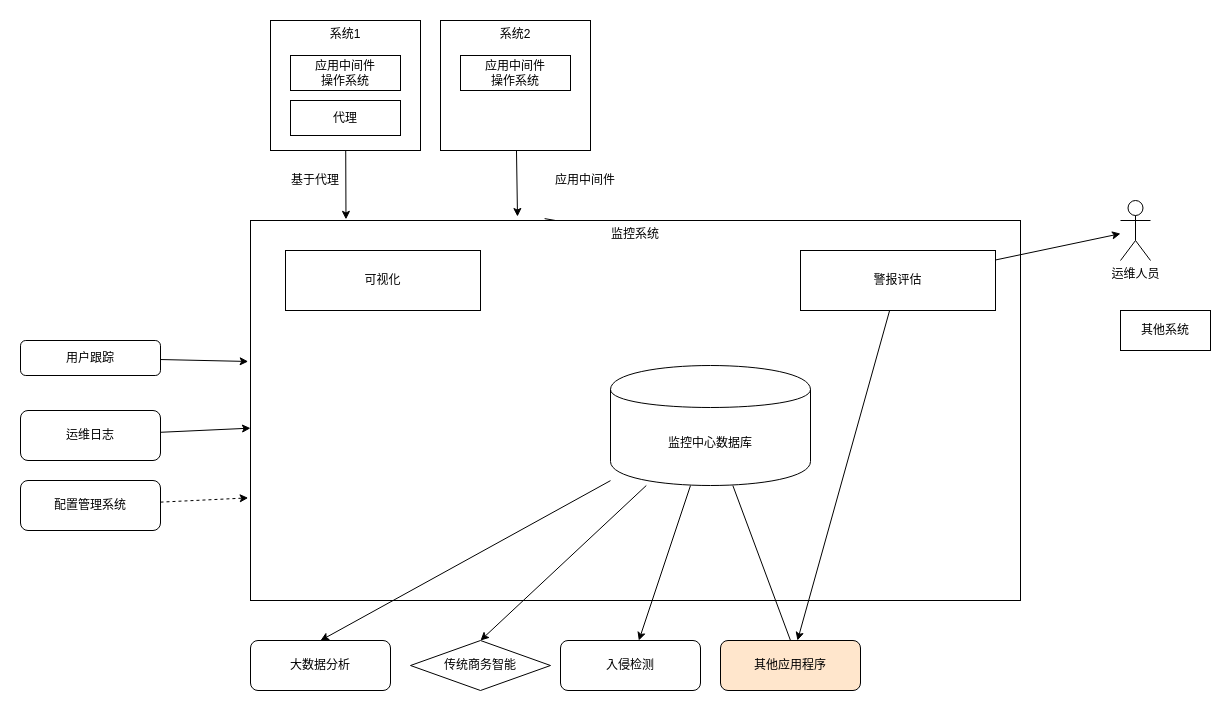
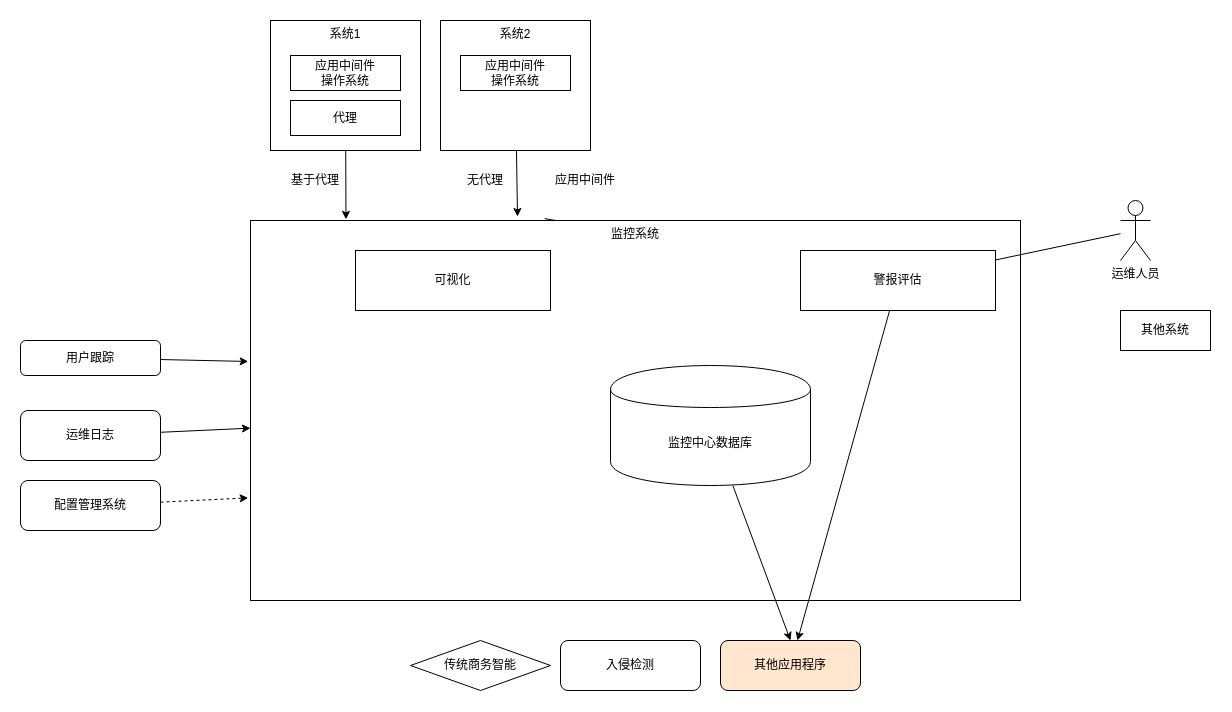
none -> (486, 181)
(1112, 235) -> (1115, 235)
(383, 281) -> (453, 281)
(468, 559) -> none
(666, 560) -> none
(566, 561) -> none
(789, 636) -> (788, 633)
(321, 666) -> none
